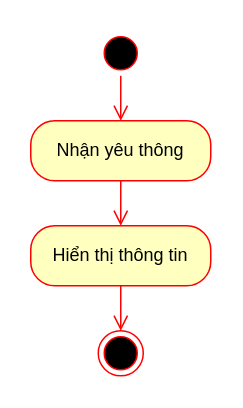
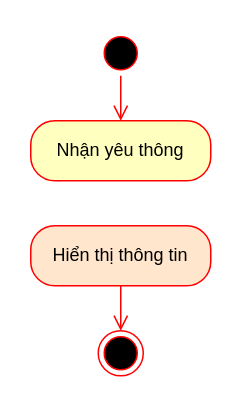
(121, 201) -> none
(121, 256) -> (121, 256)
